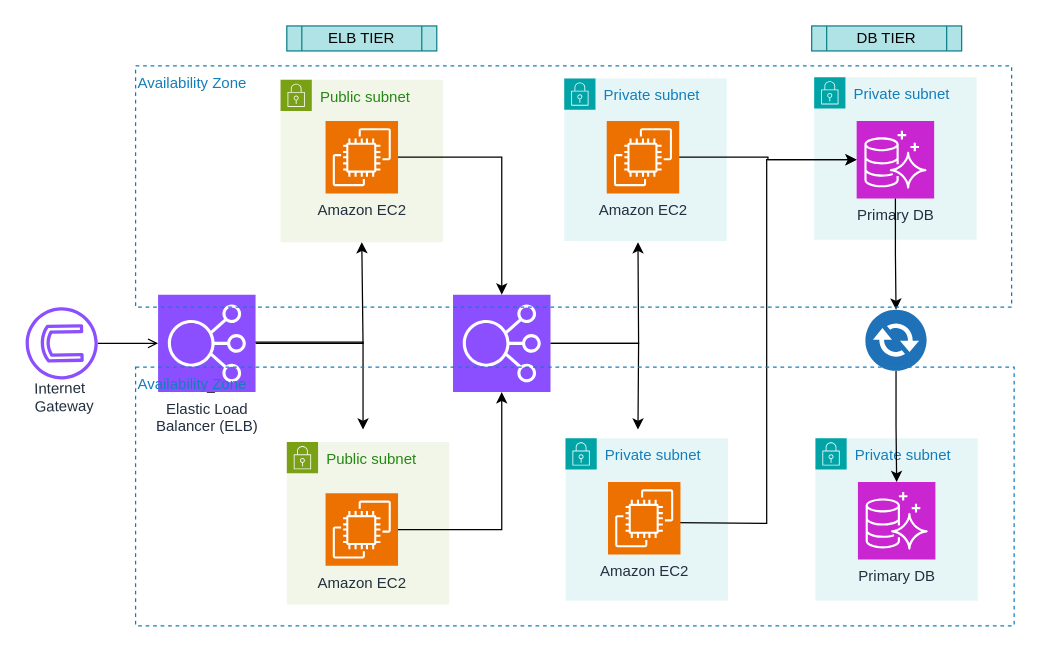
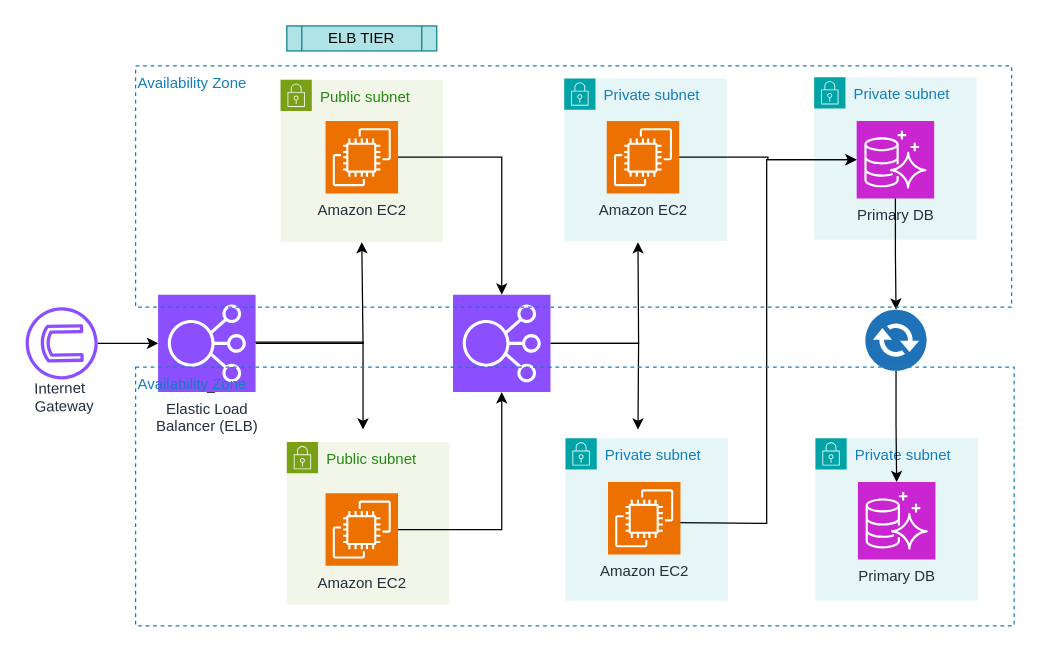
(887, 38) -> none
(150, 343) -> (148, 343)
